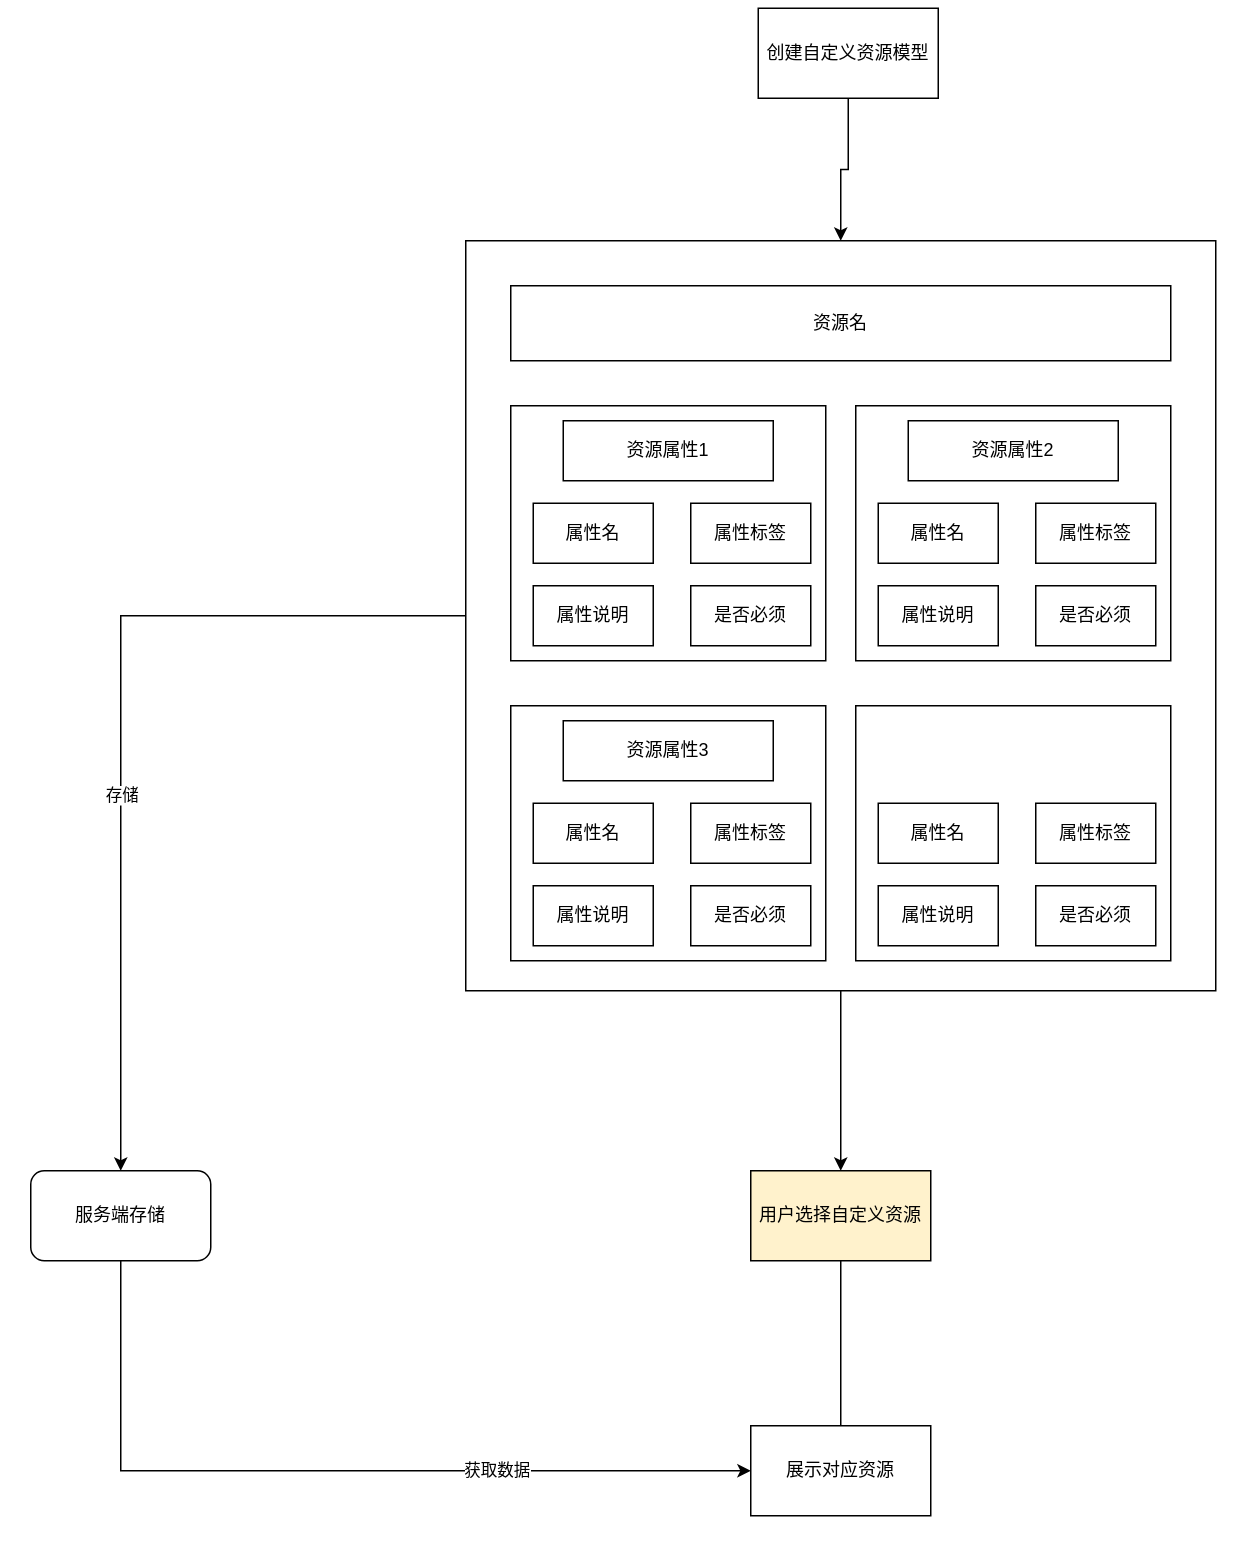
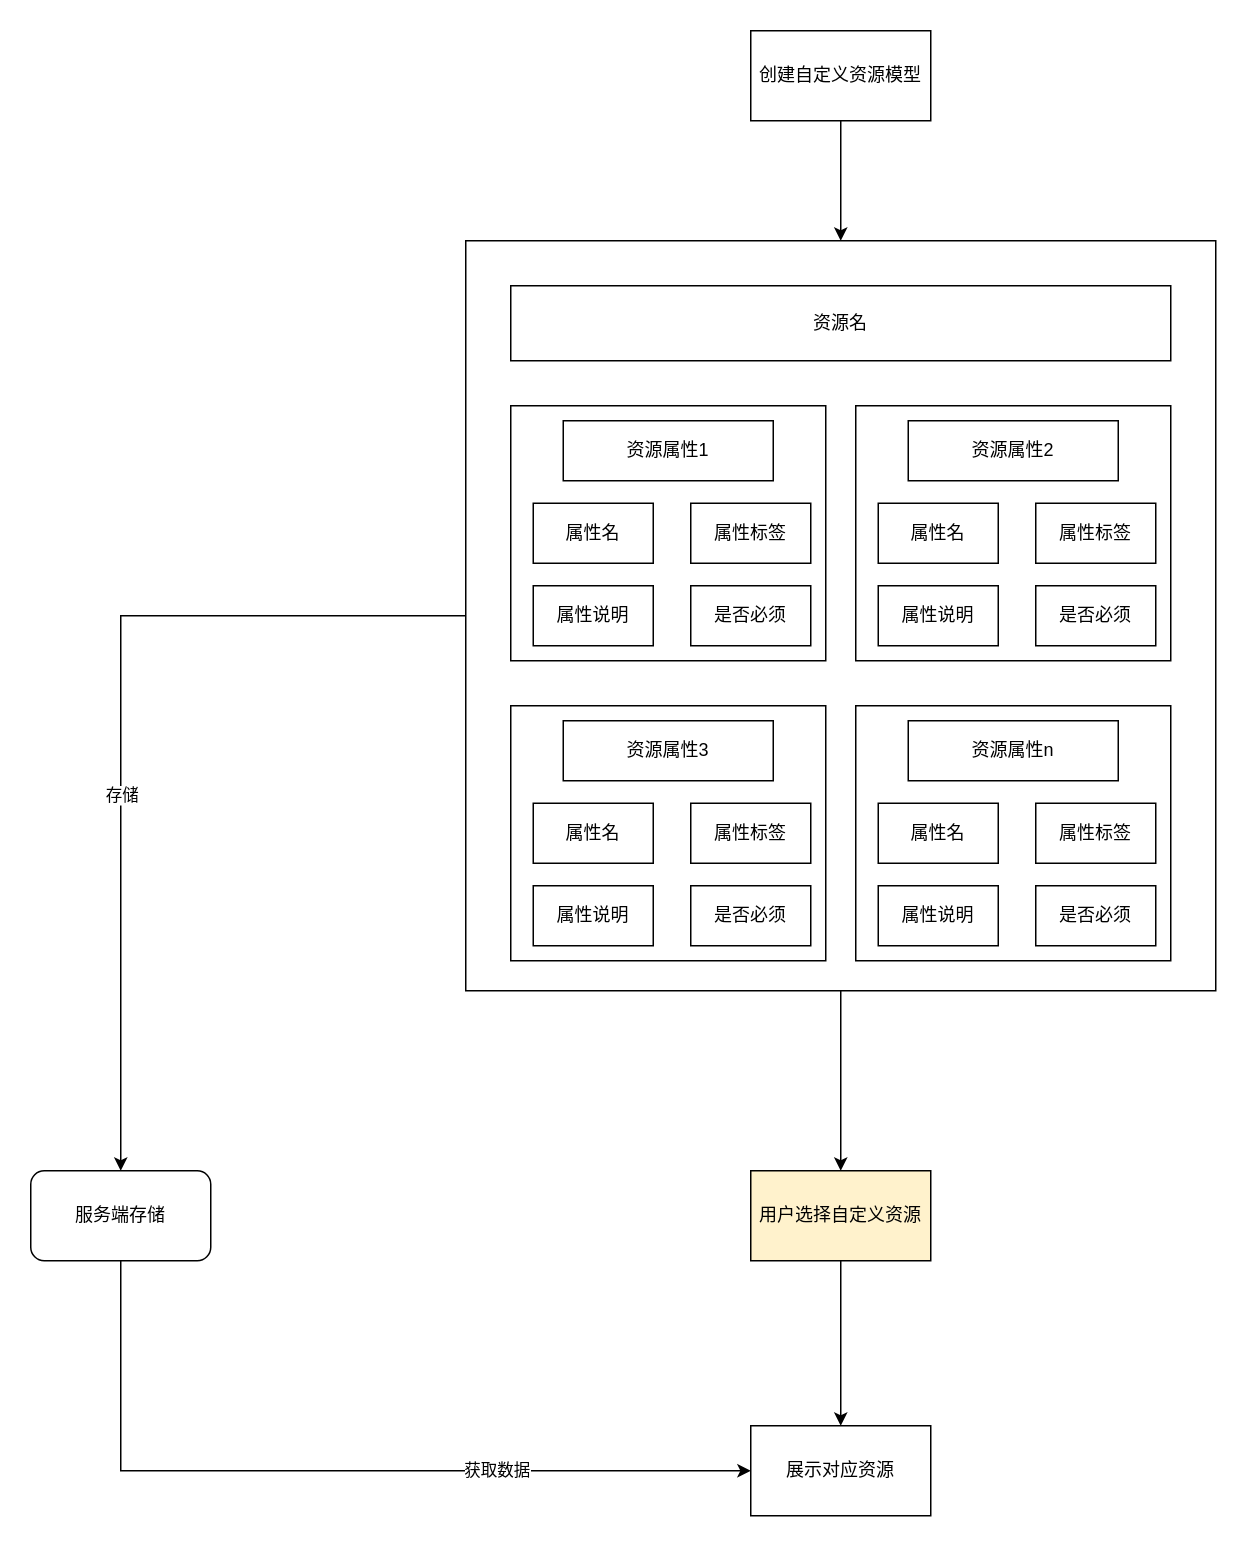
(848, 53) -> (841, 76)
none -> (1013, 751)
(841, 1418) -> (841, 1414)
